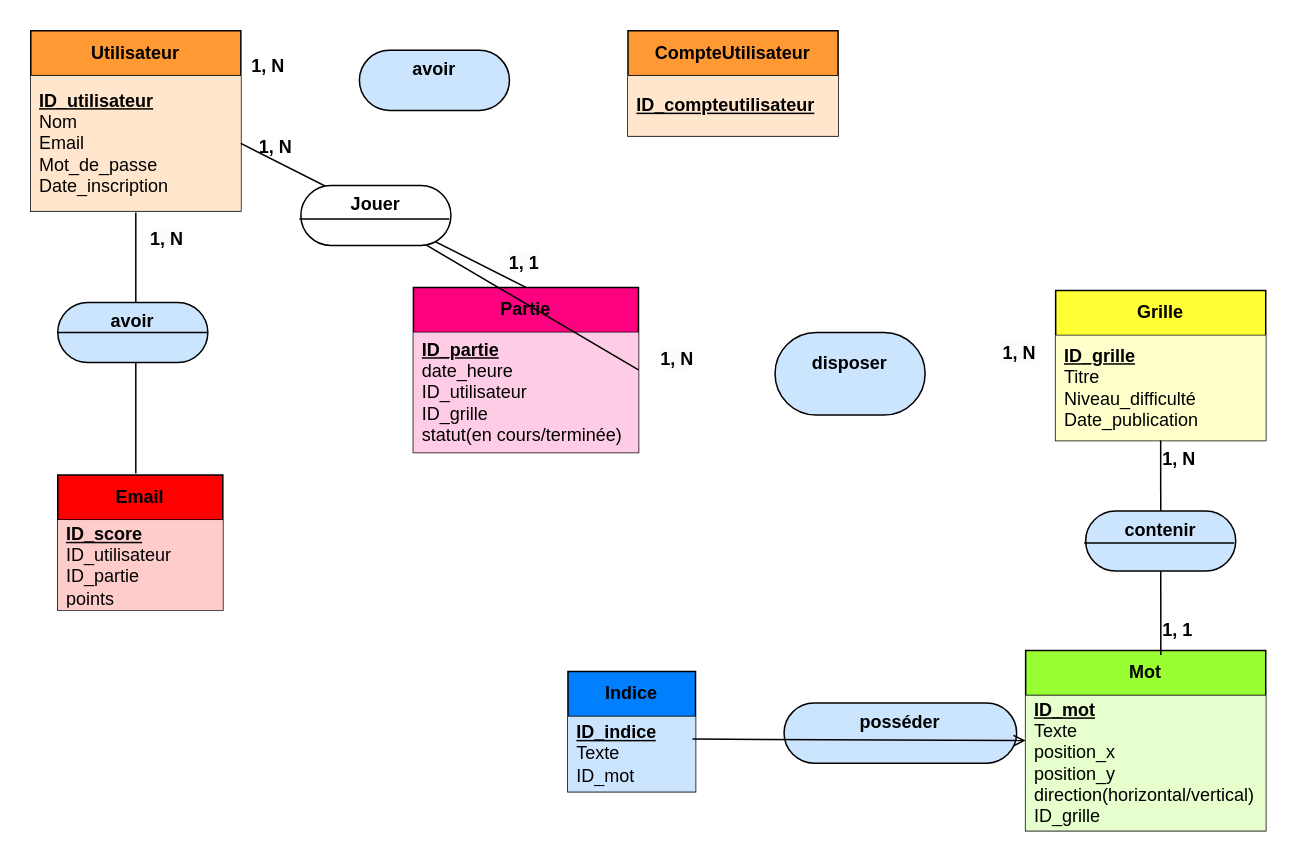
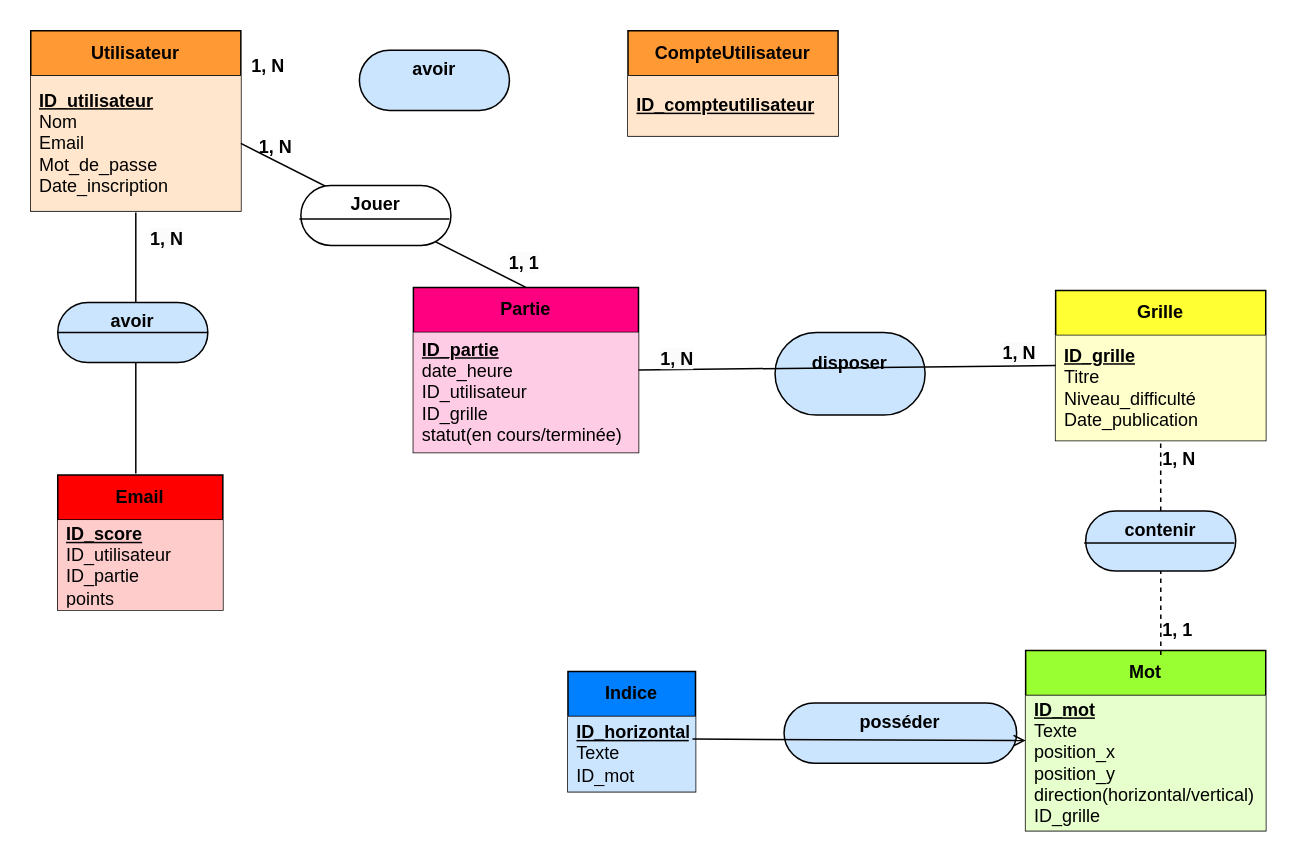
(531, 307) -> (846, 368)
(1160, 612) -> (1160, 612)
(617, 754) -> (633, 754)
